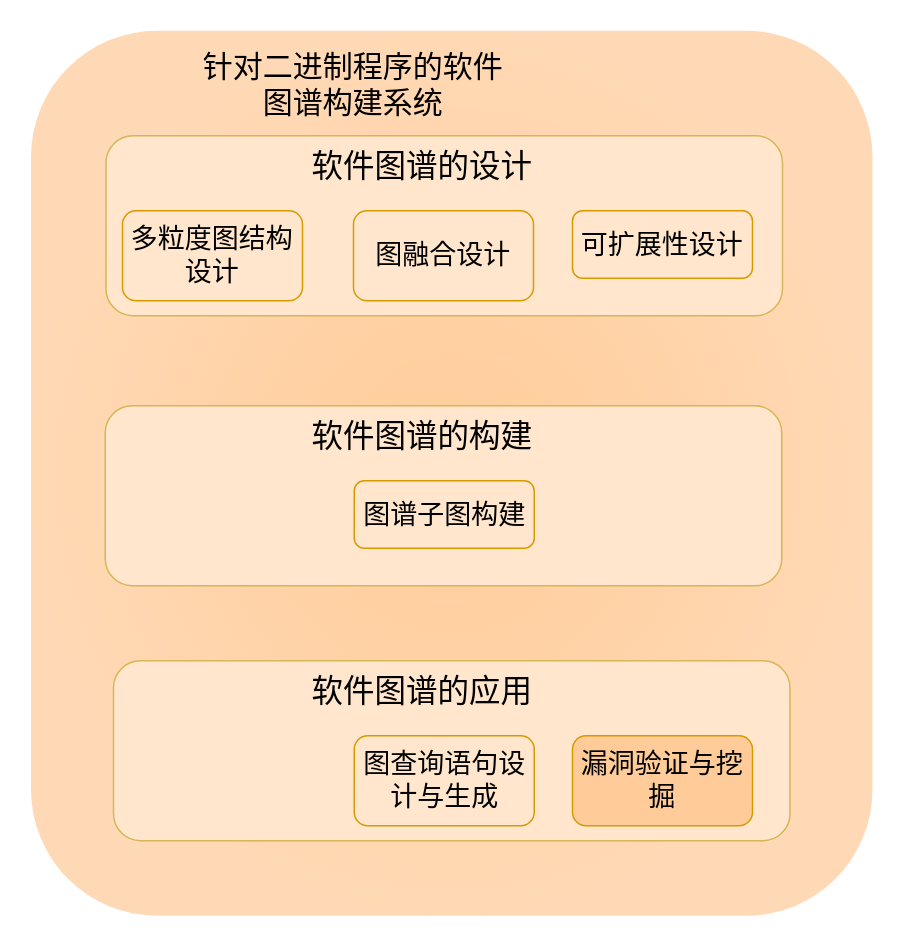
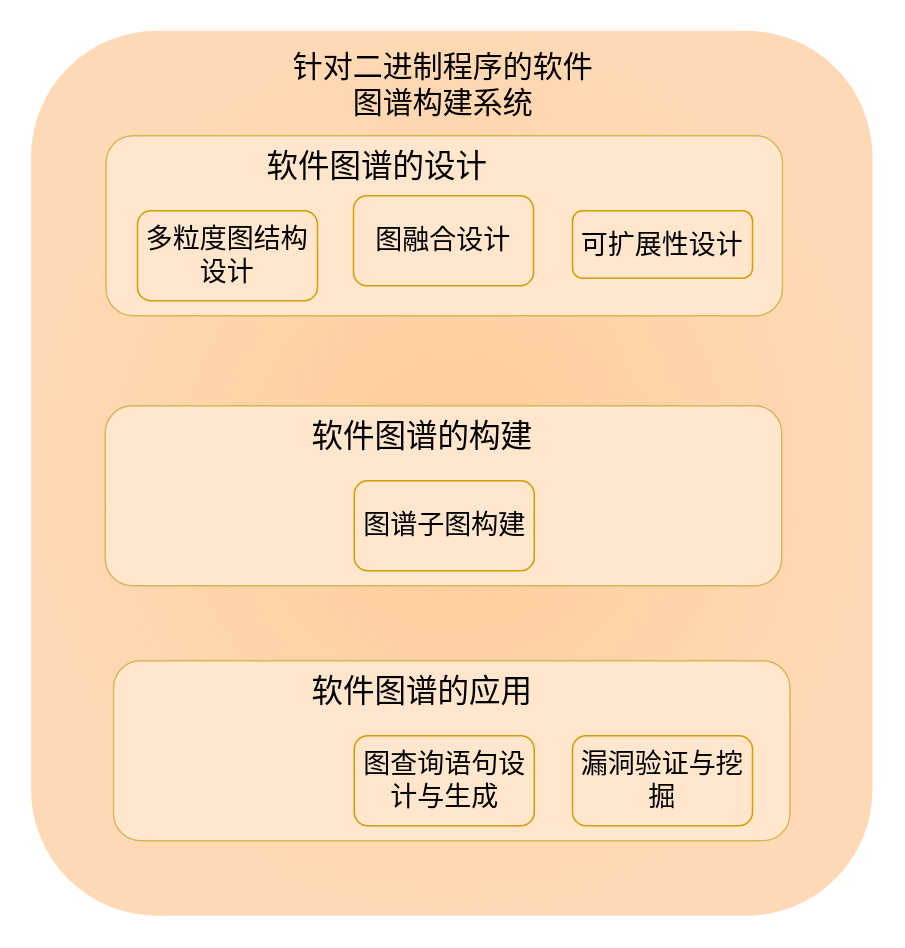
(353, 83) -> (443, 83)
(422, 166) -> (377, 166)
(212, 256) -> (227, 256)
(443, 256) -> (443, 241)
(444, 515) -> (444, 526)
(662, 781) -> (662, 781)
